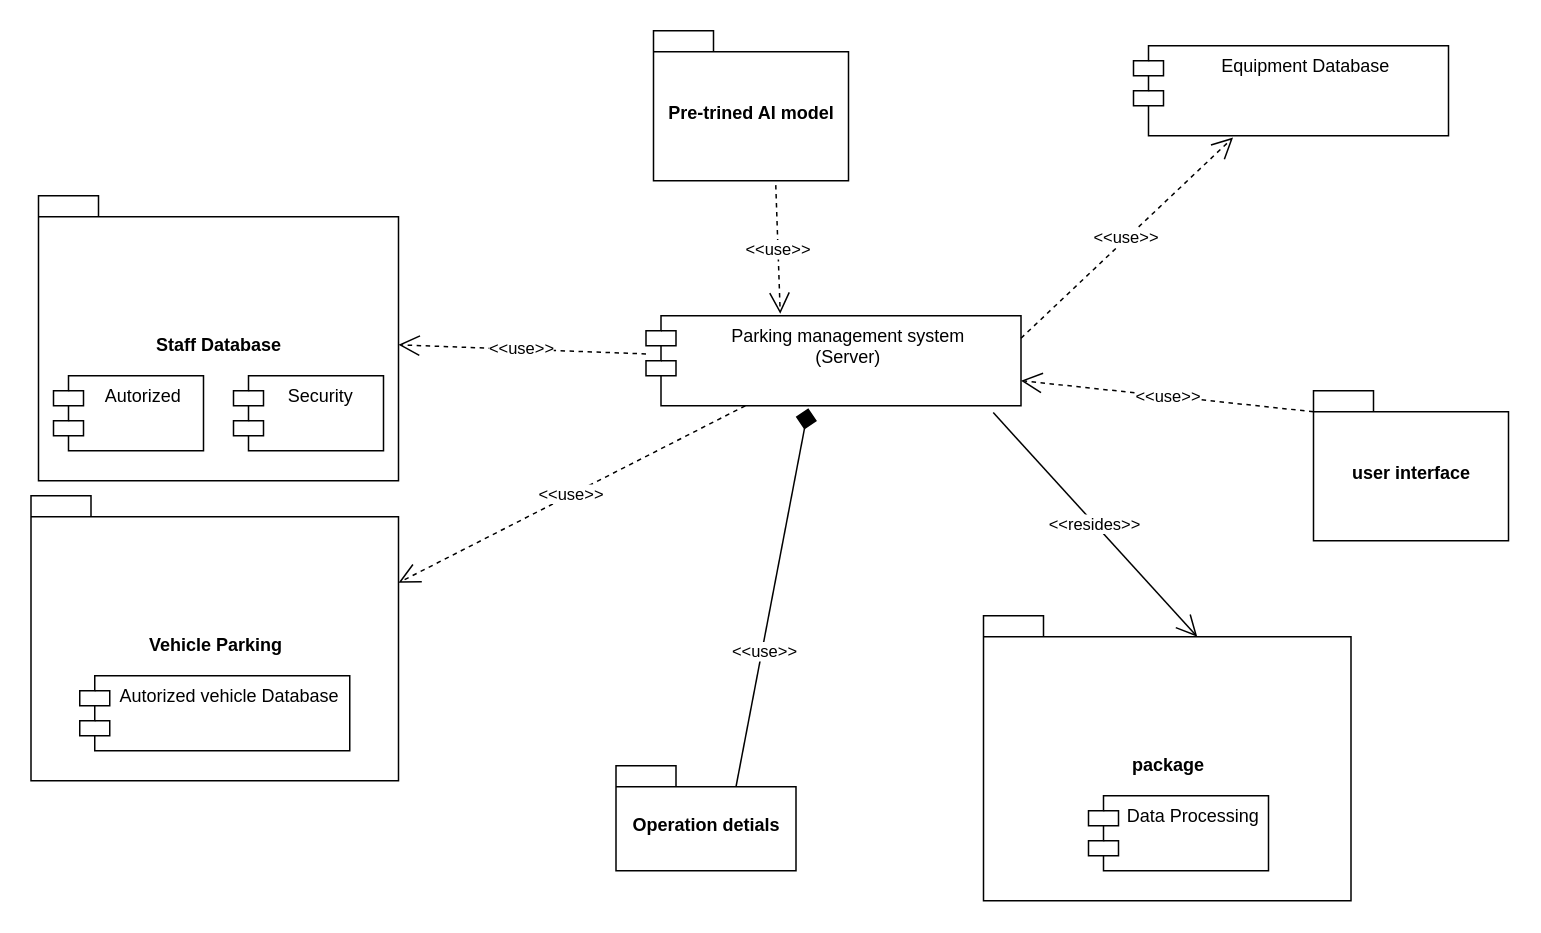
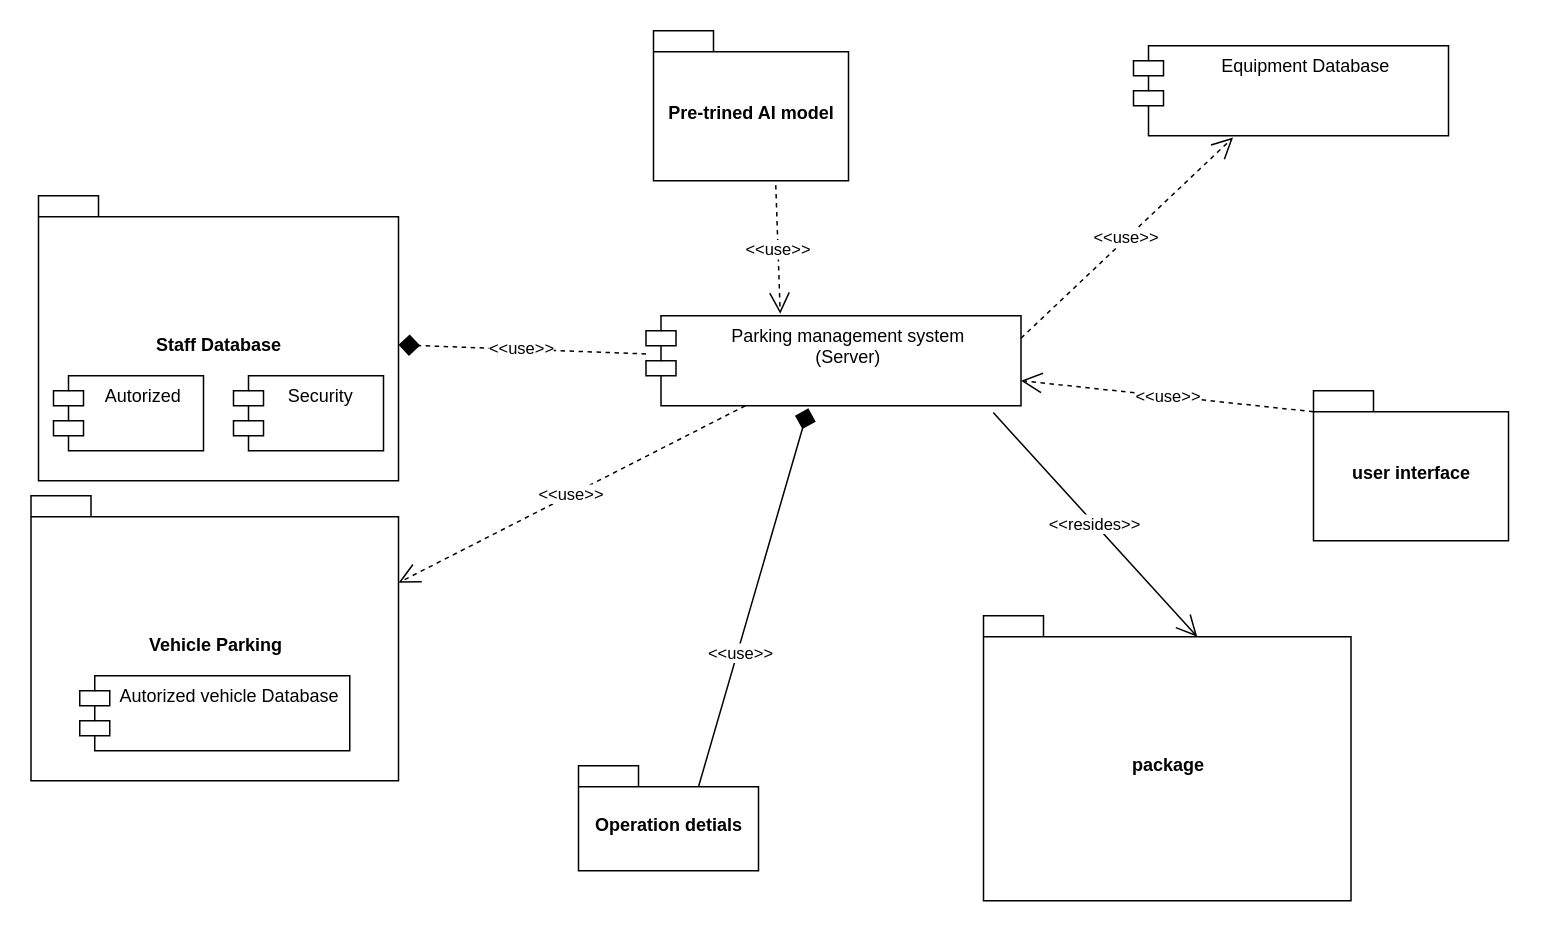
(411, 345) -> (420, 346)
(706, 818) -> (668, 818)
(1178, 833) -> none
